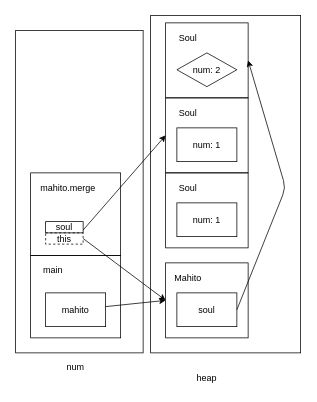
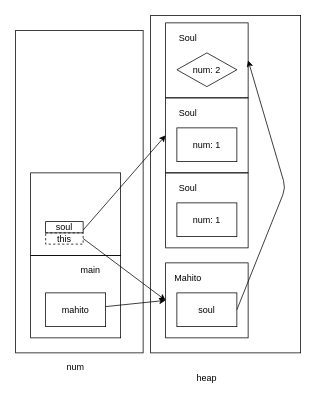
(68, 188) -> none
(53, 270) -> (90, 270)
